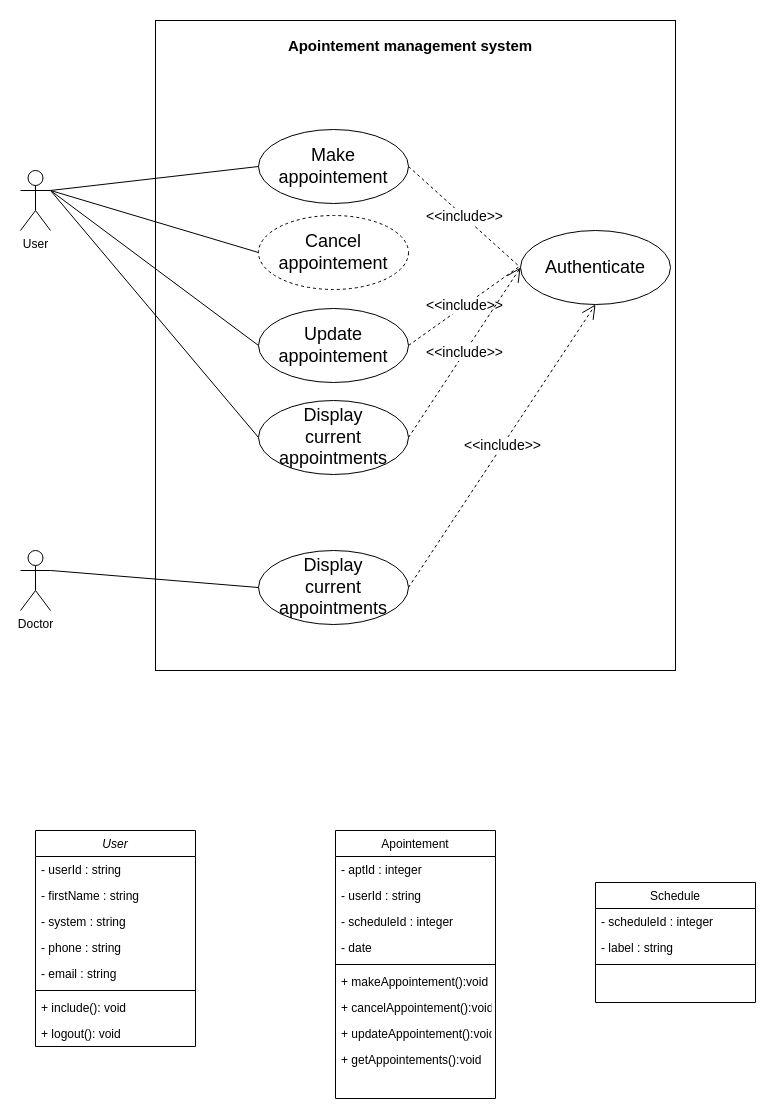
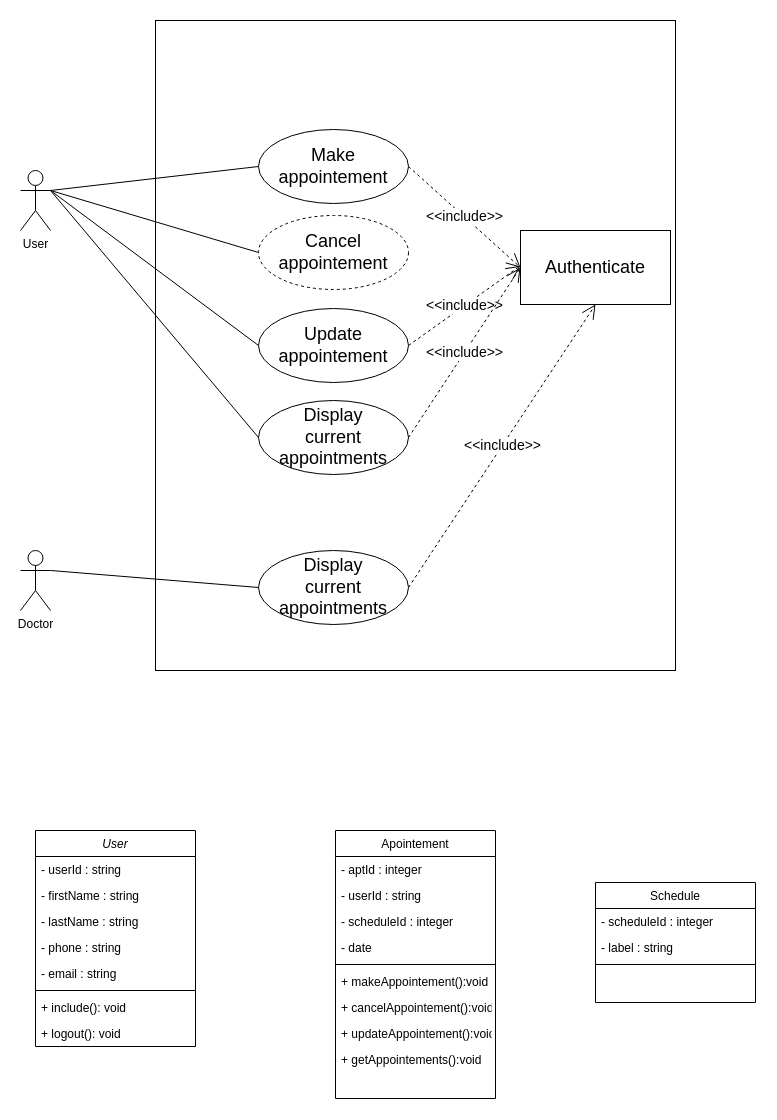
(411, 46) -> none
(517, 264) -> (515, 263)
(596, 268) -> (596, 268)
(515, 270) -> (514, 270)
(90, 922) -> (95, 922)
